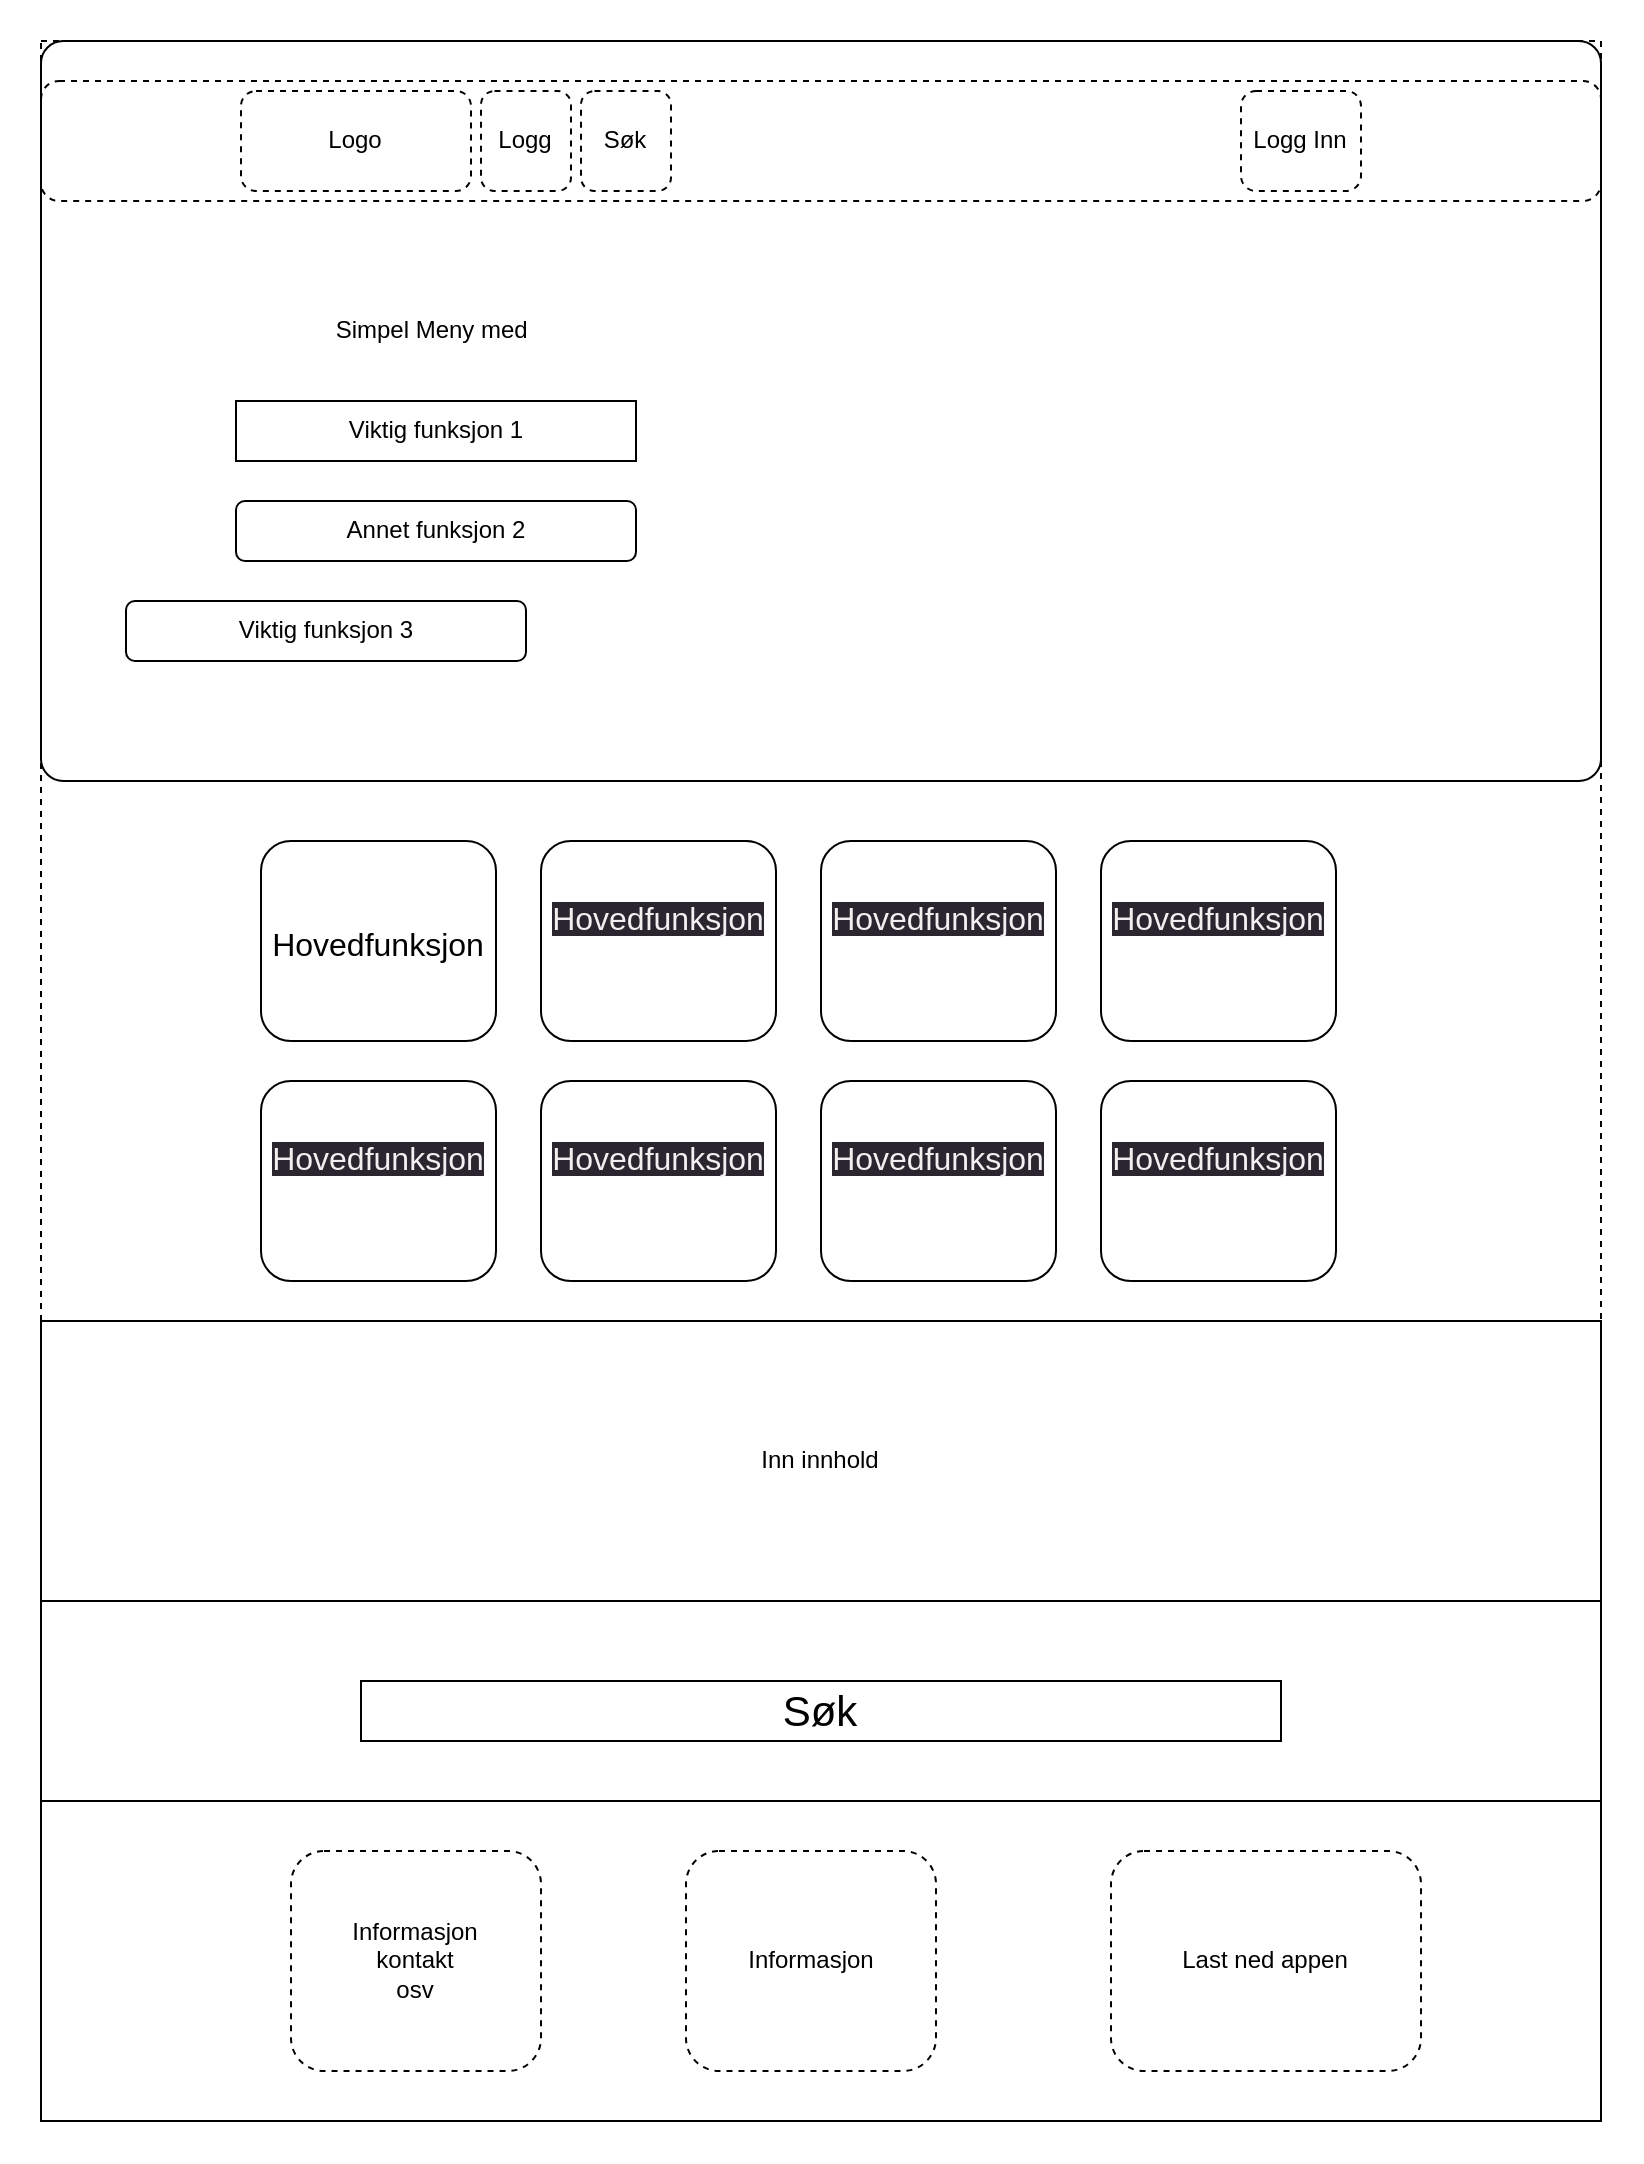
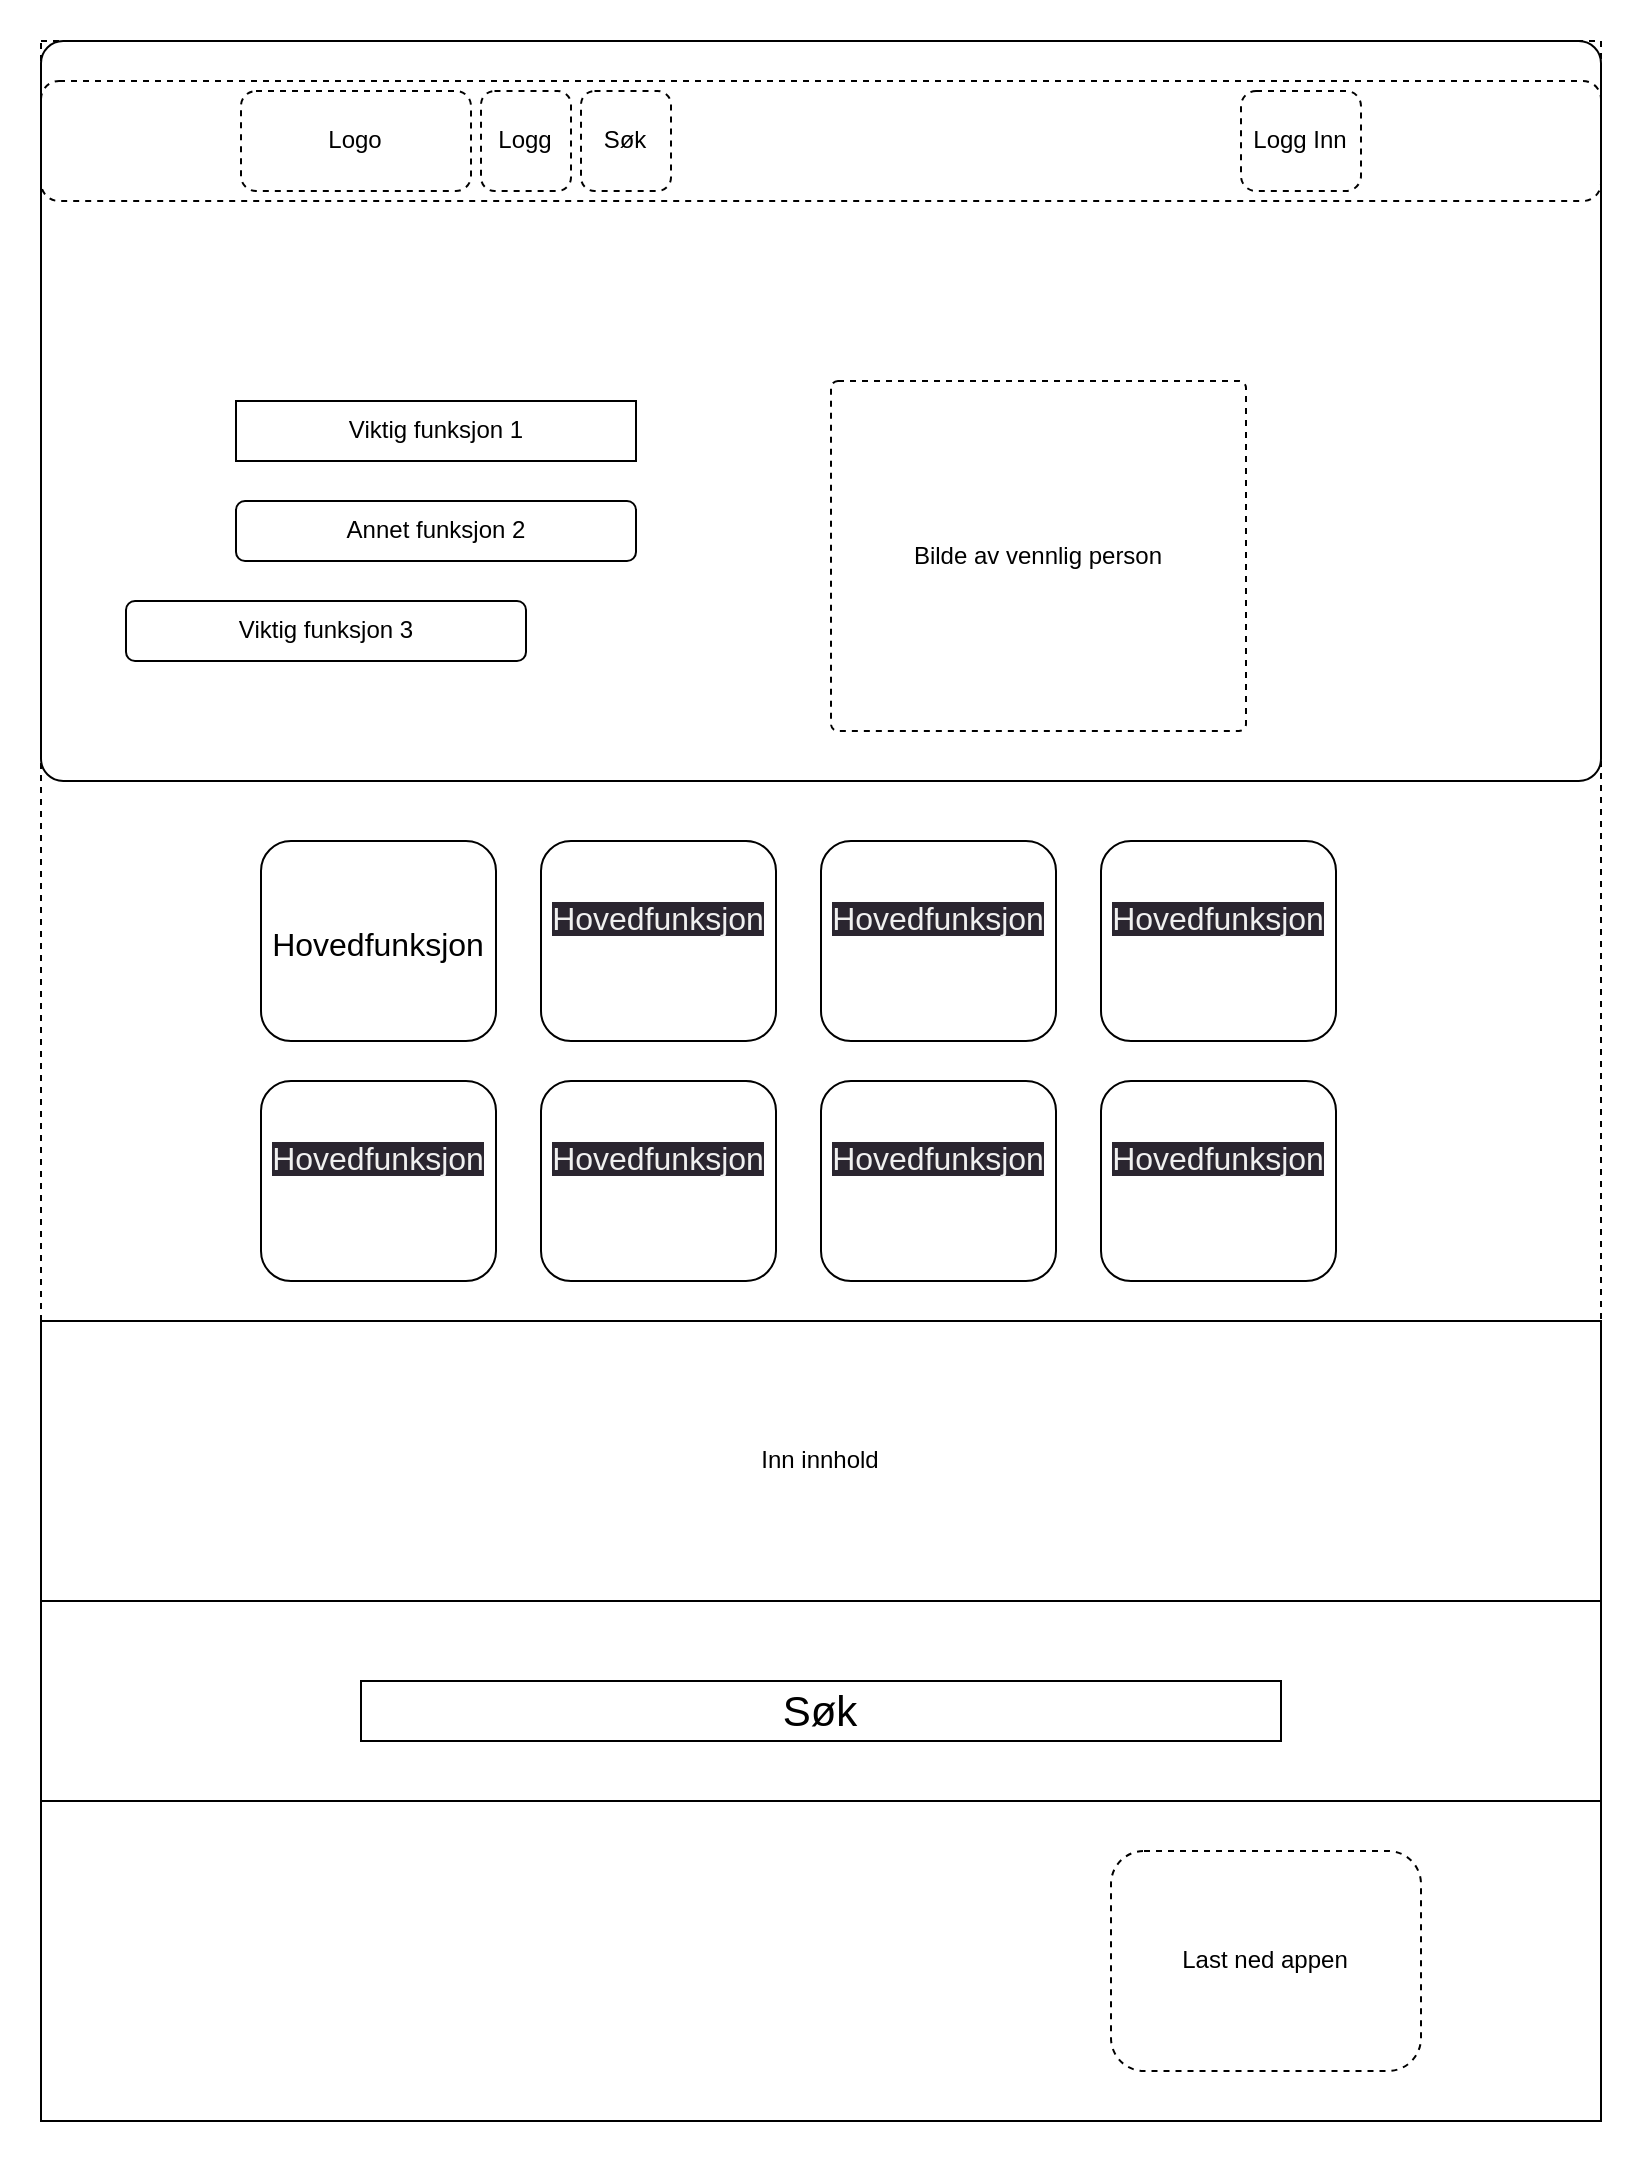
(436, 331) -> none
none -> (1039, 556)
(416, 1961) -> none
(811, 1961) -> none
